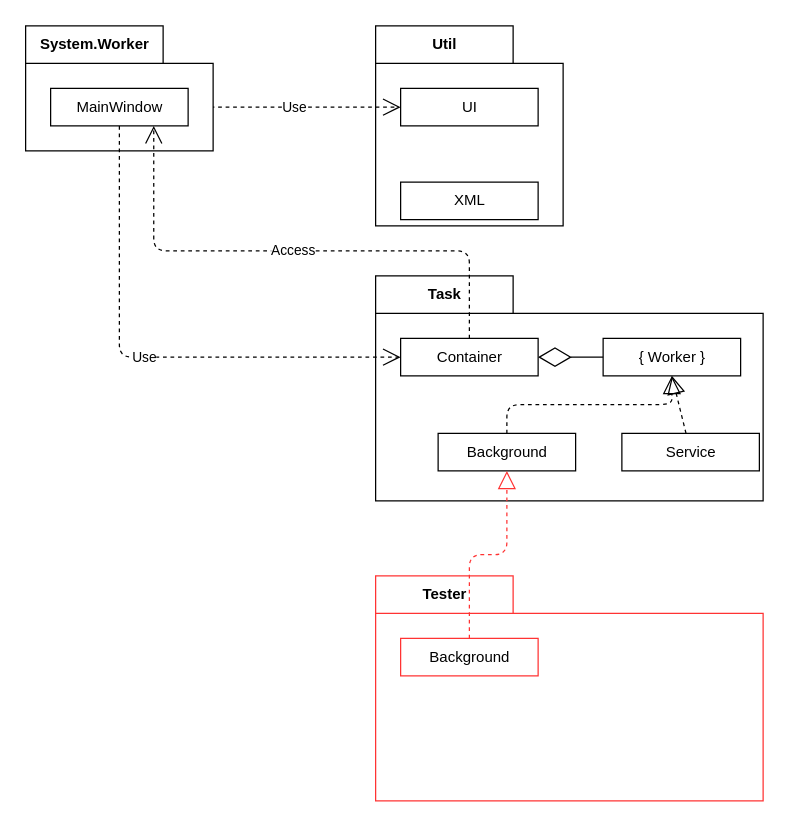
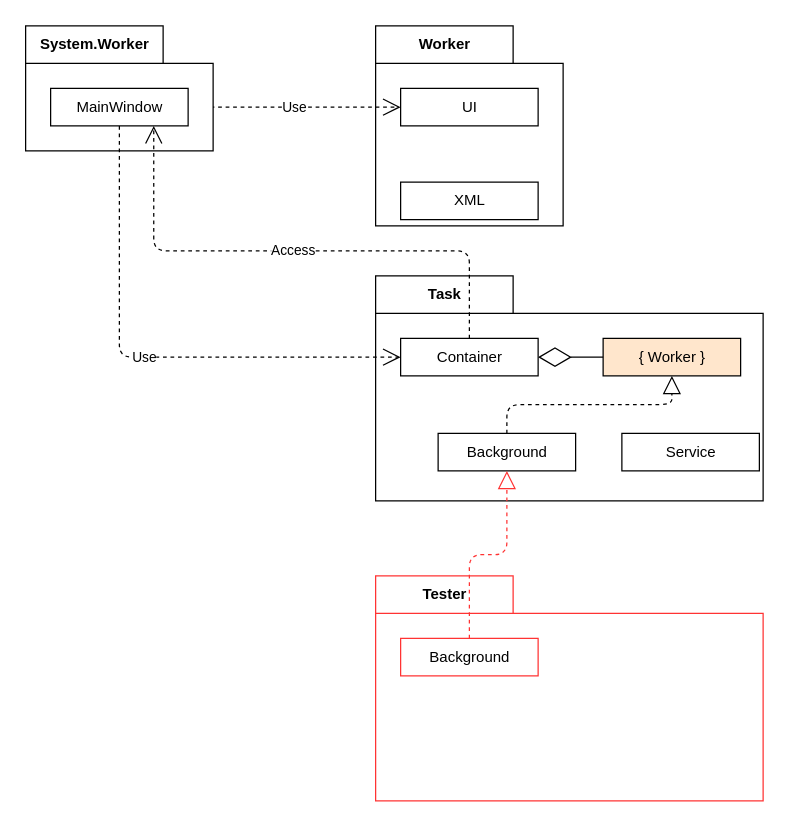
(445, 44) -> (445, 44)
(672, 357) -> (672, 357)
(681, 413) -> none
